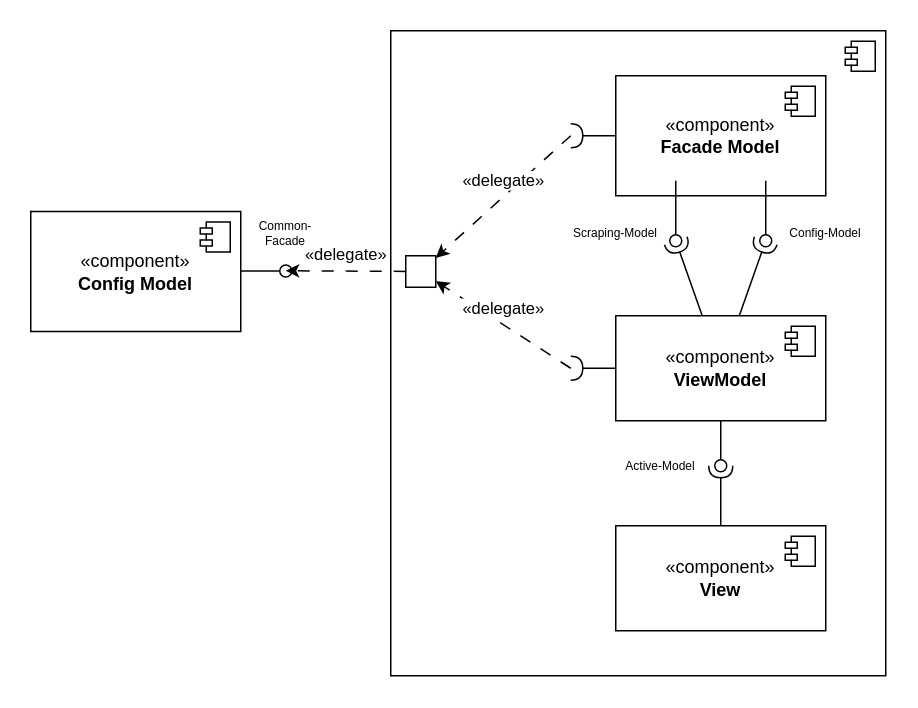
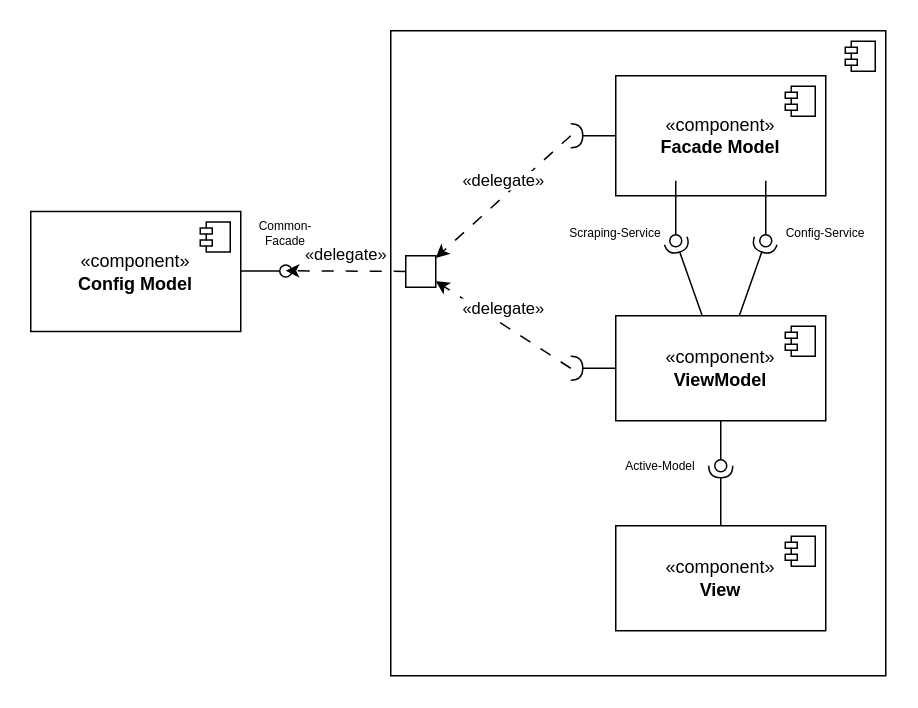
(616, 233) -> (616, 233)
(826, 233) -> (826, 233)
